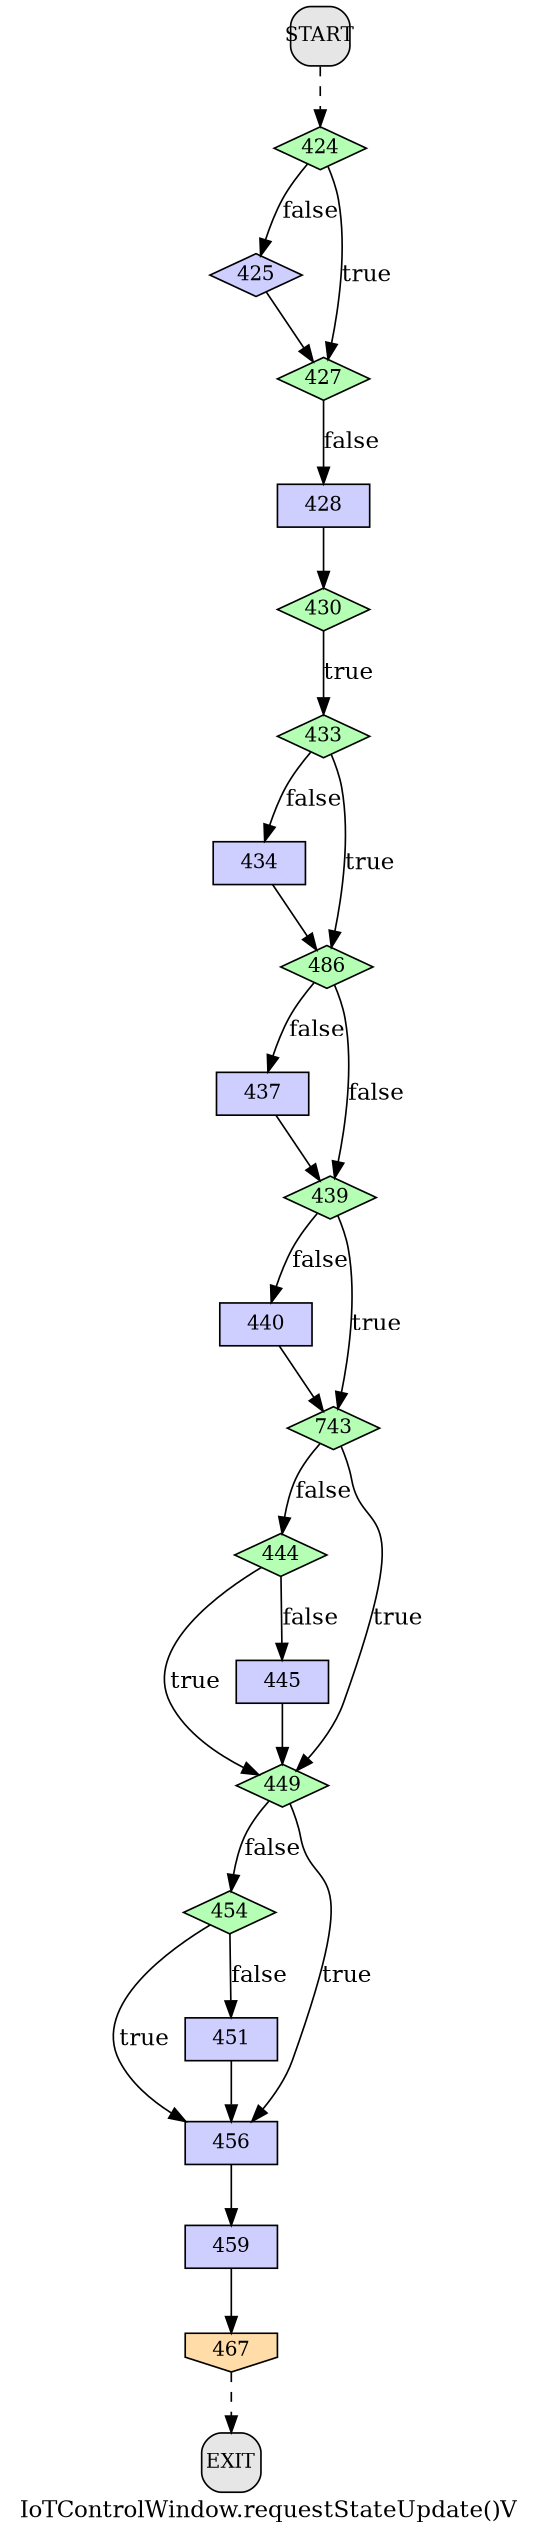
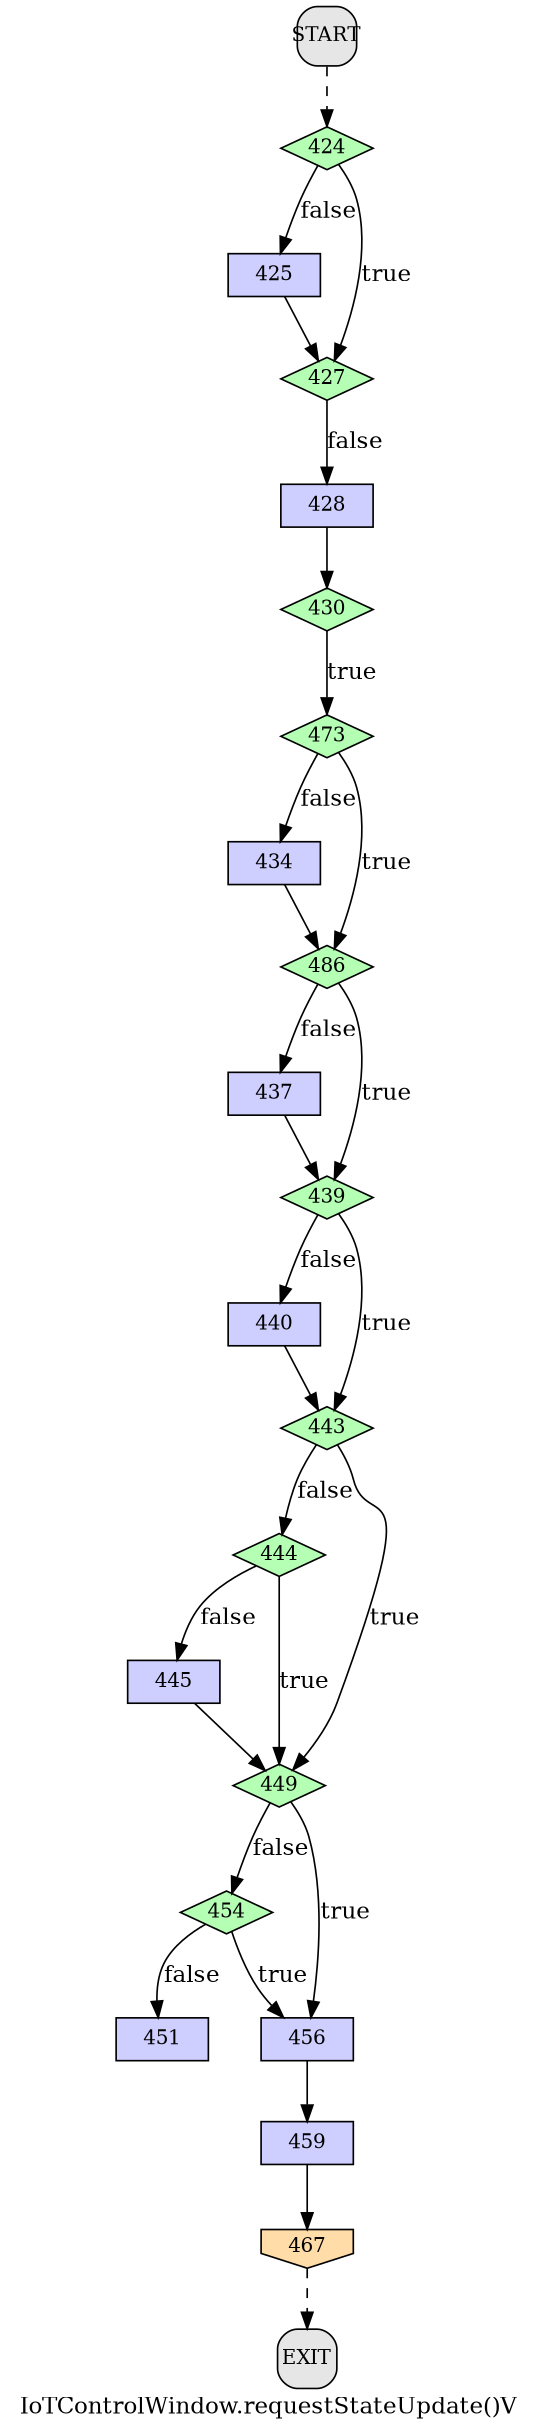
(256, 275) -> (274, 275)
(324, 736) -> (327, 736)
(376, 1094) -> (387, 1094)
(333, 1428) -> (327, 1428)
(231, 2083) -> none
